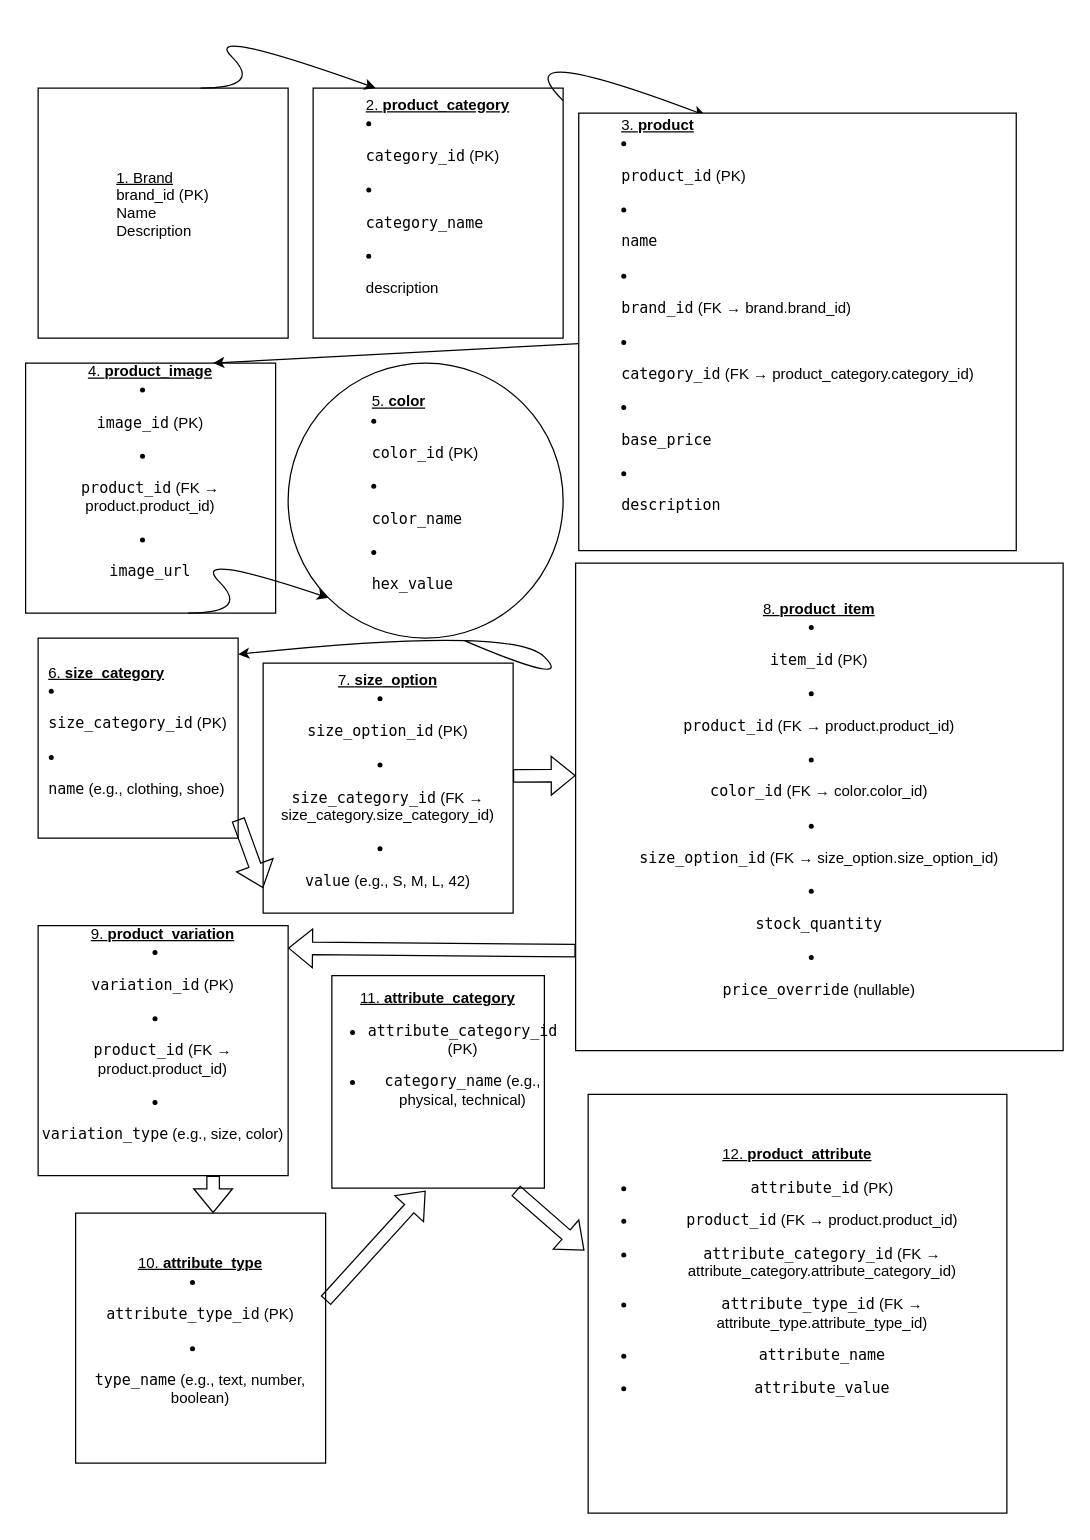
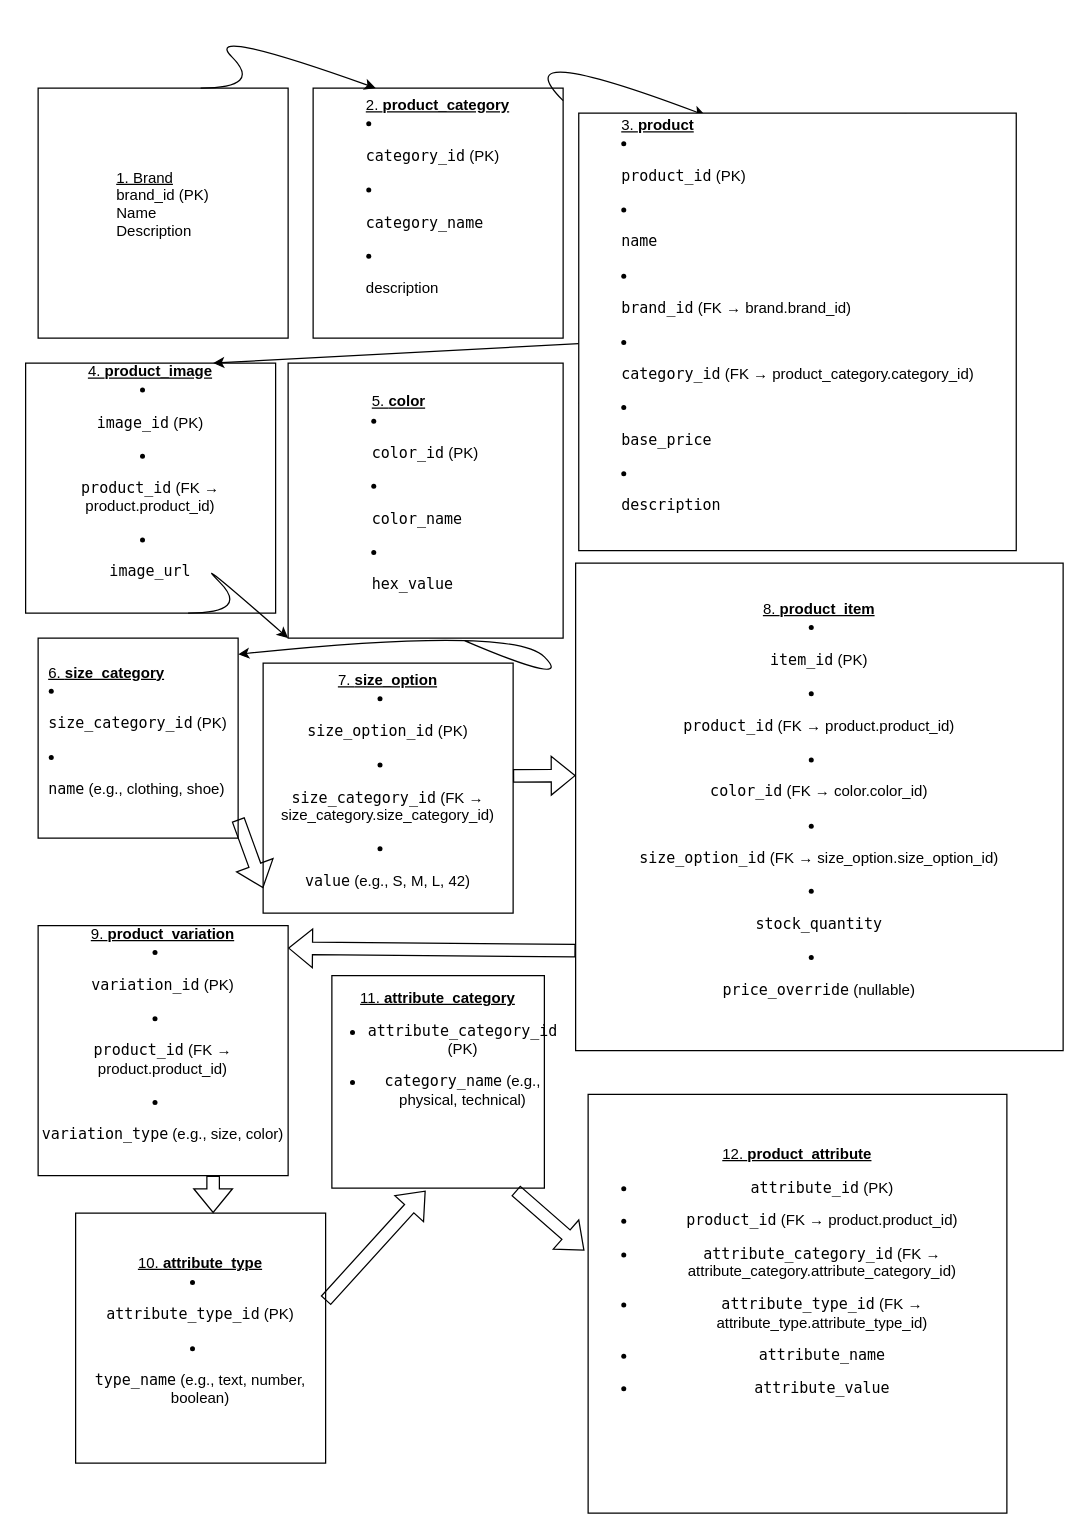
(426, 501) -> (426, 501)
